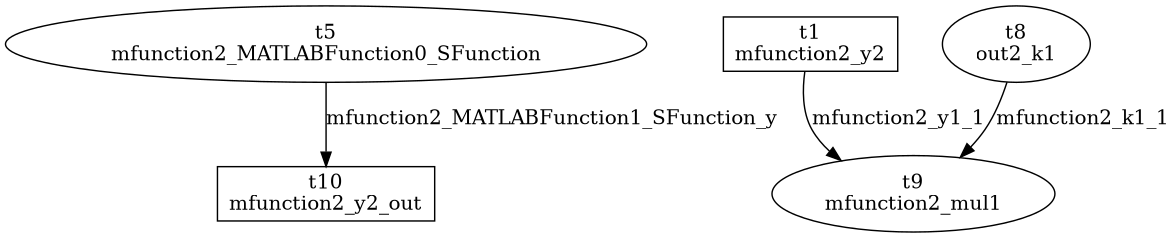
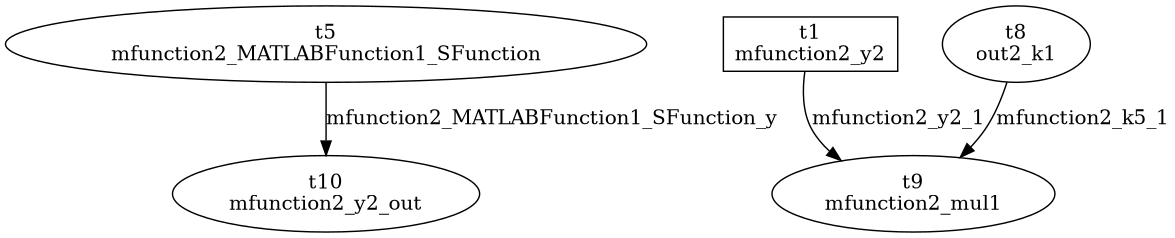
(326, 44) -> (326, 44)
(898, 119) -> (898, 119)
(1083, 119) -> (1083, 119)
(326, 194) -> (326, 194)
